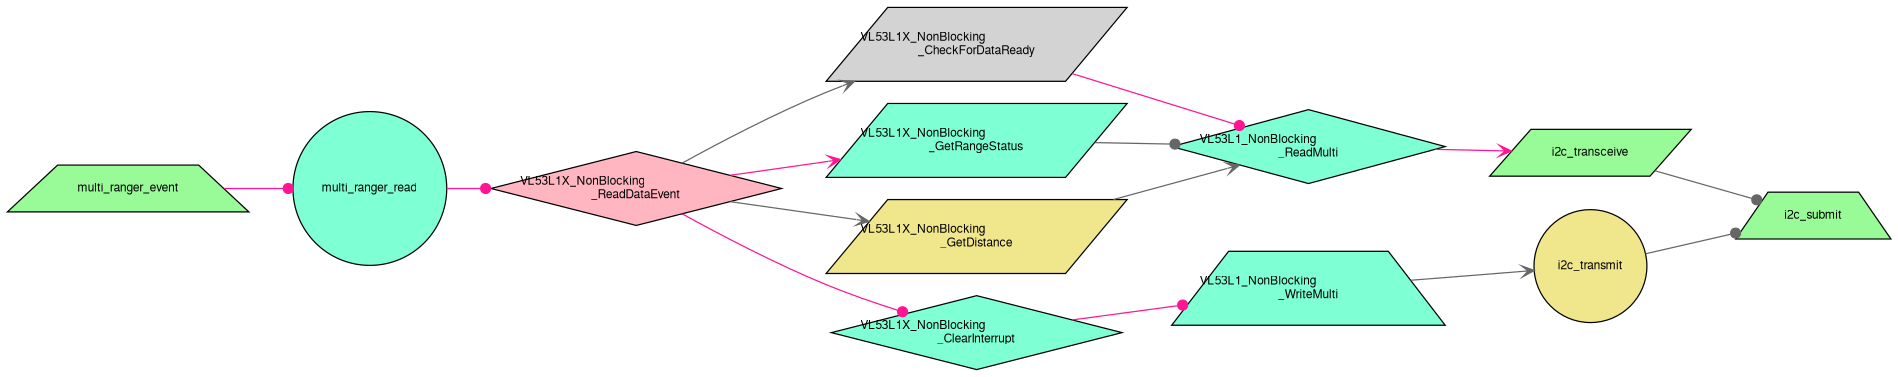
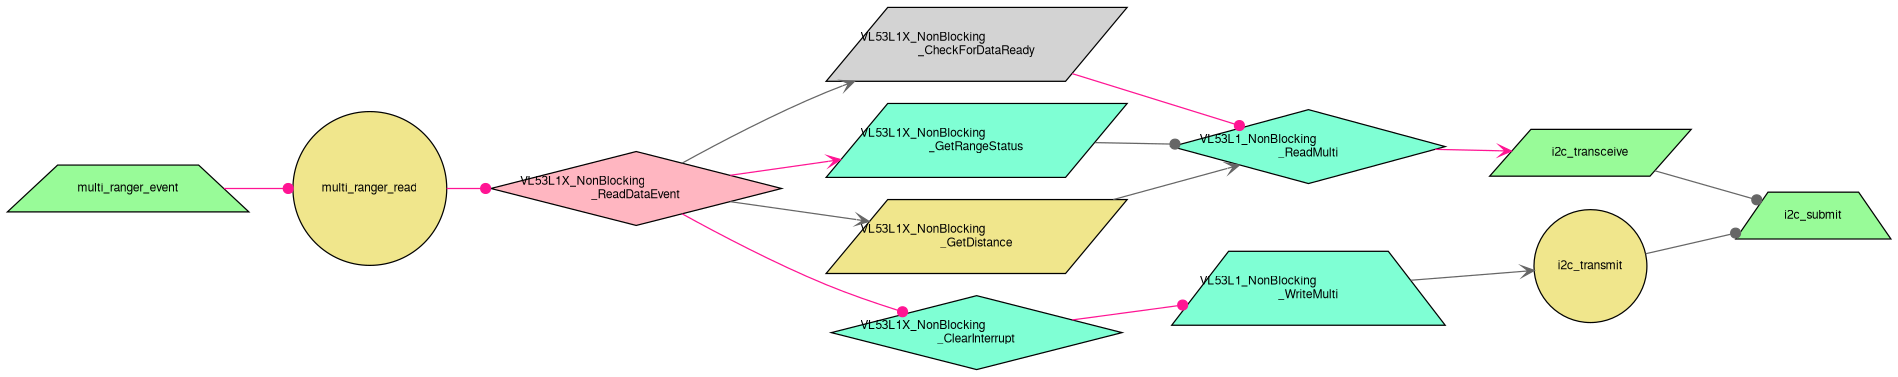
(370, 188) -> (370, 188)
